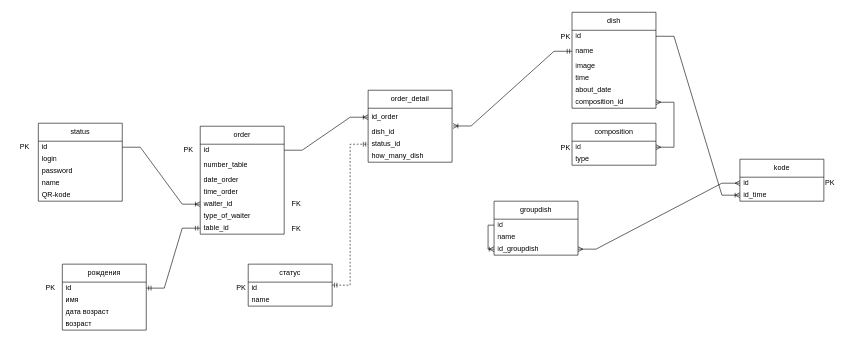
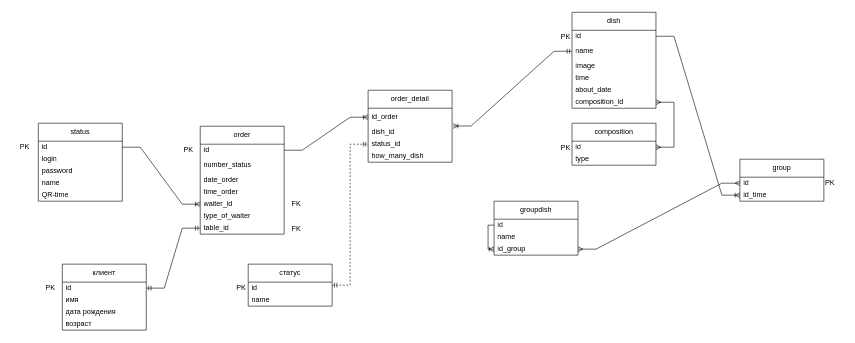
(227, 165) -> (230, 165)
(782, 168) -> (782, 168)
(56, 195) -> (55, 195)
(520, 249) -> (513, 249)
(104, 273) -> (104, 273)
(89, 312) -> (91, 312)
